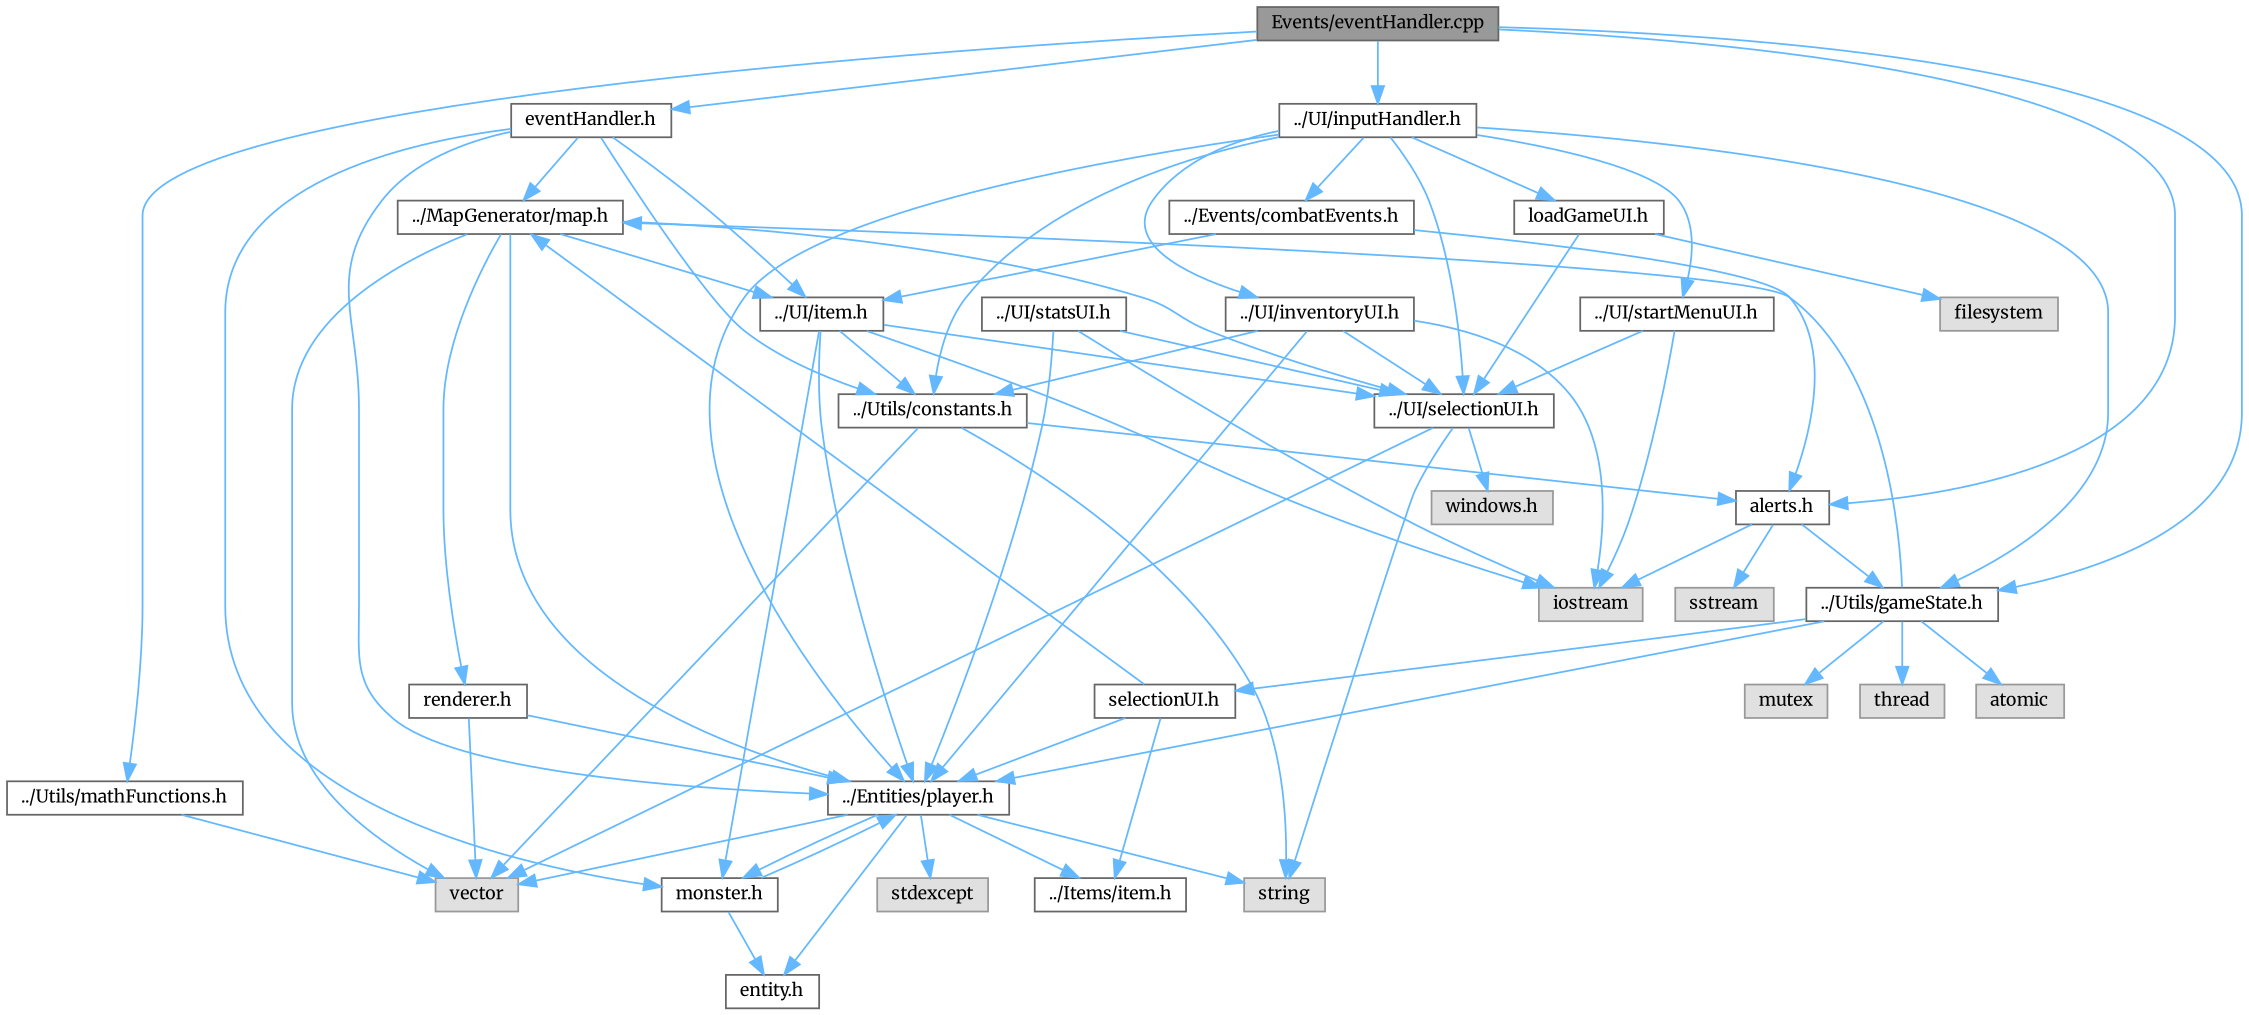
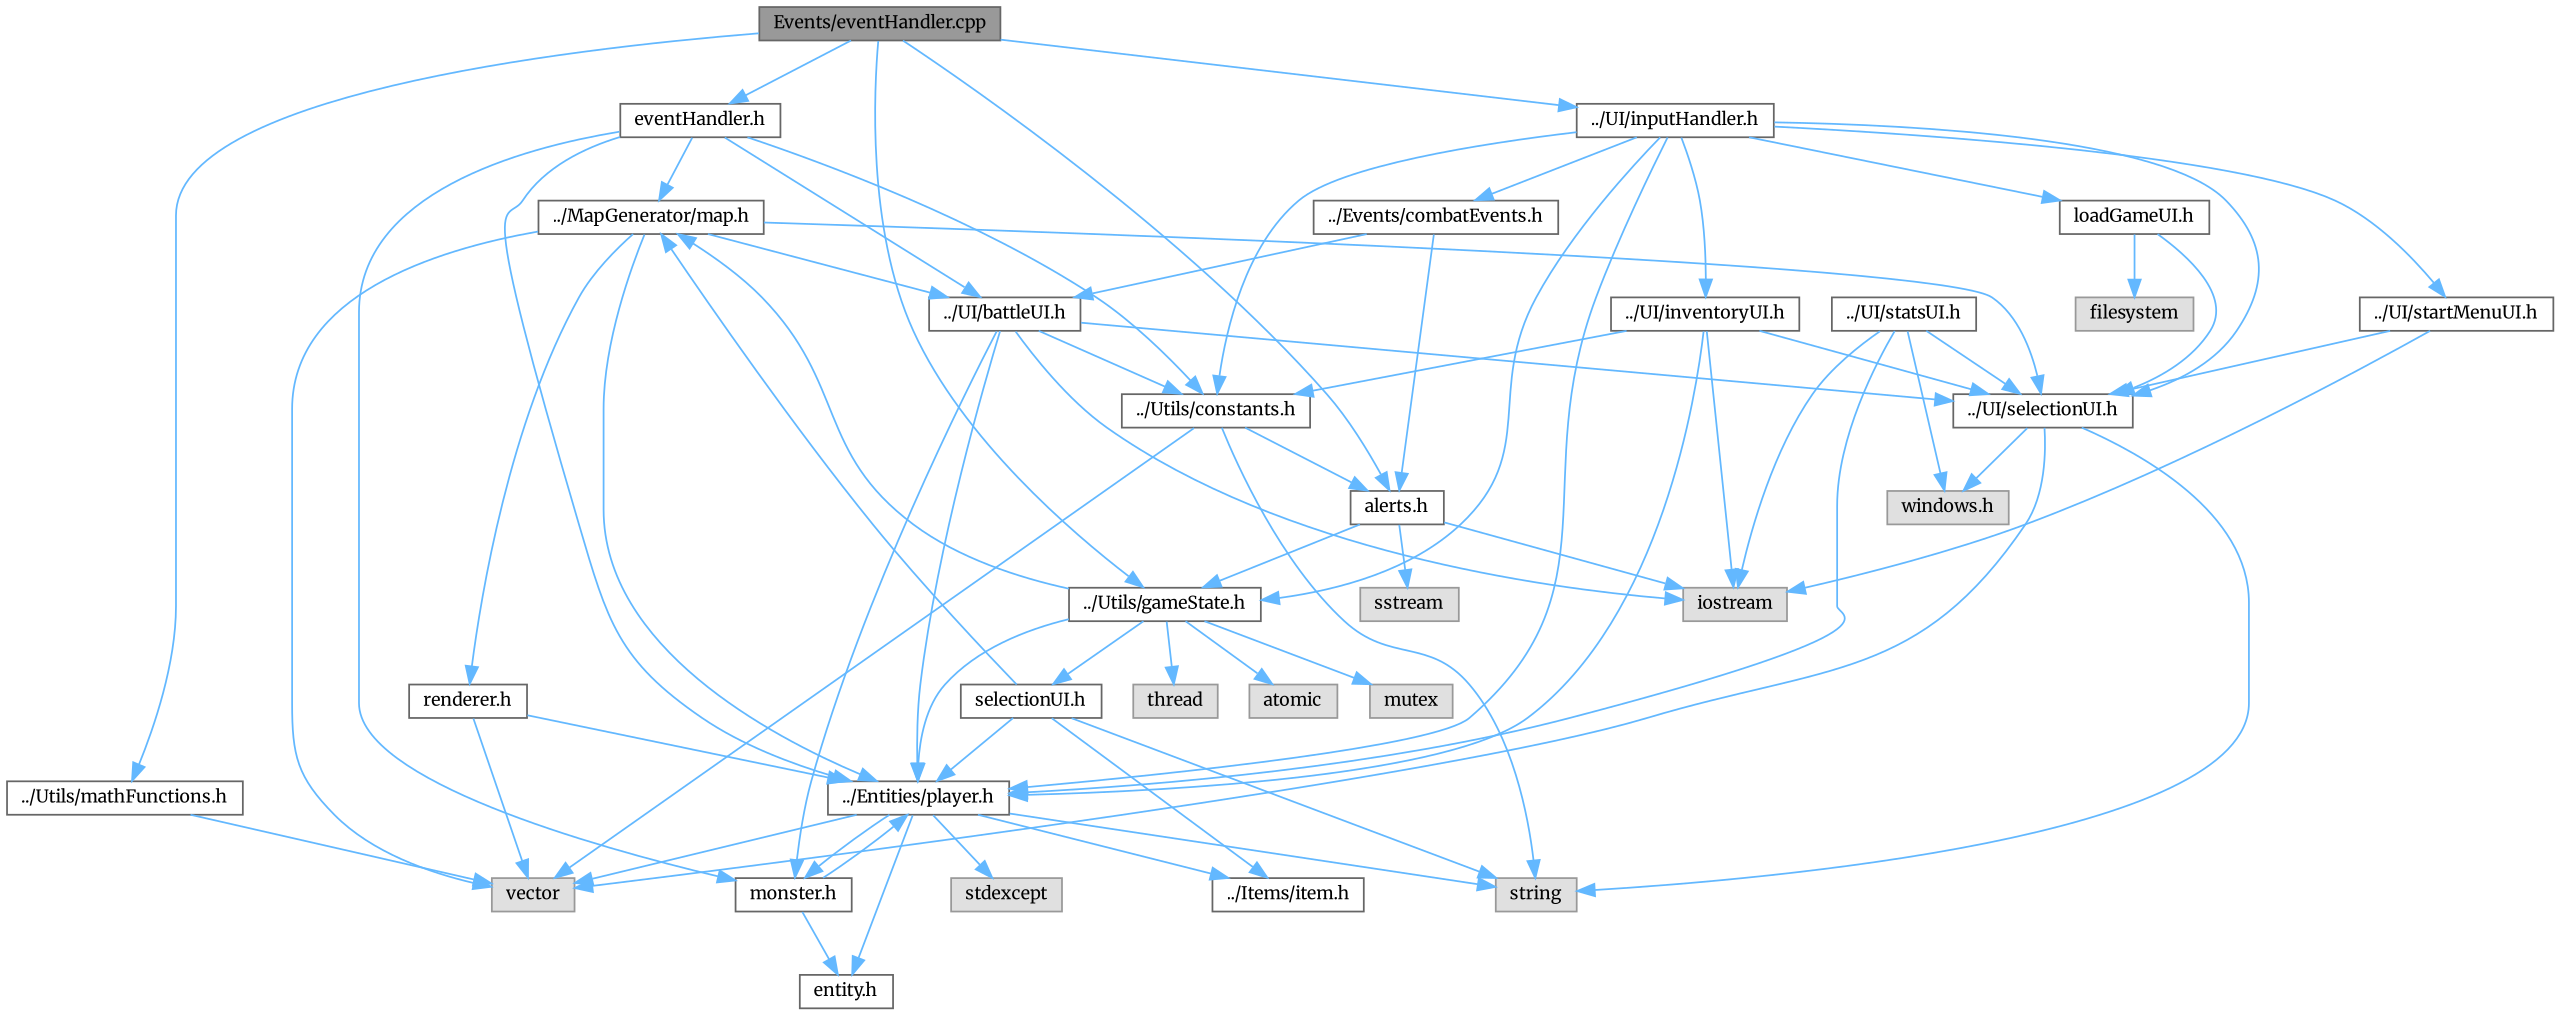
(822, 314) -> (1005, 314)
none -> (1926, 410)
none -> (1296, 803)
